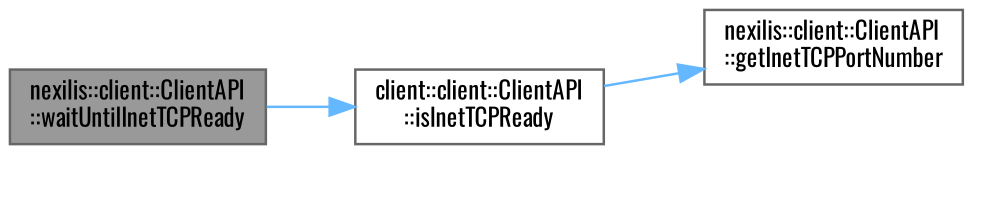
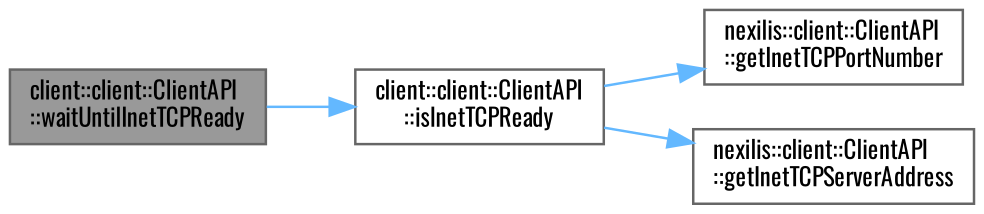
(138, 107) -> (138, 107)
none -> (834, 166)
